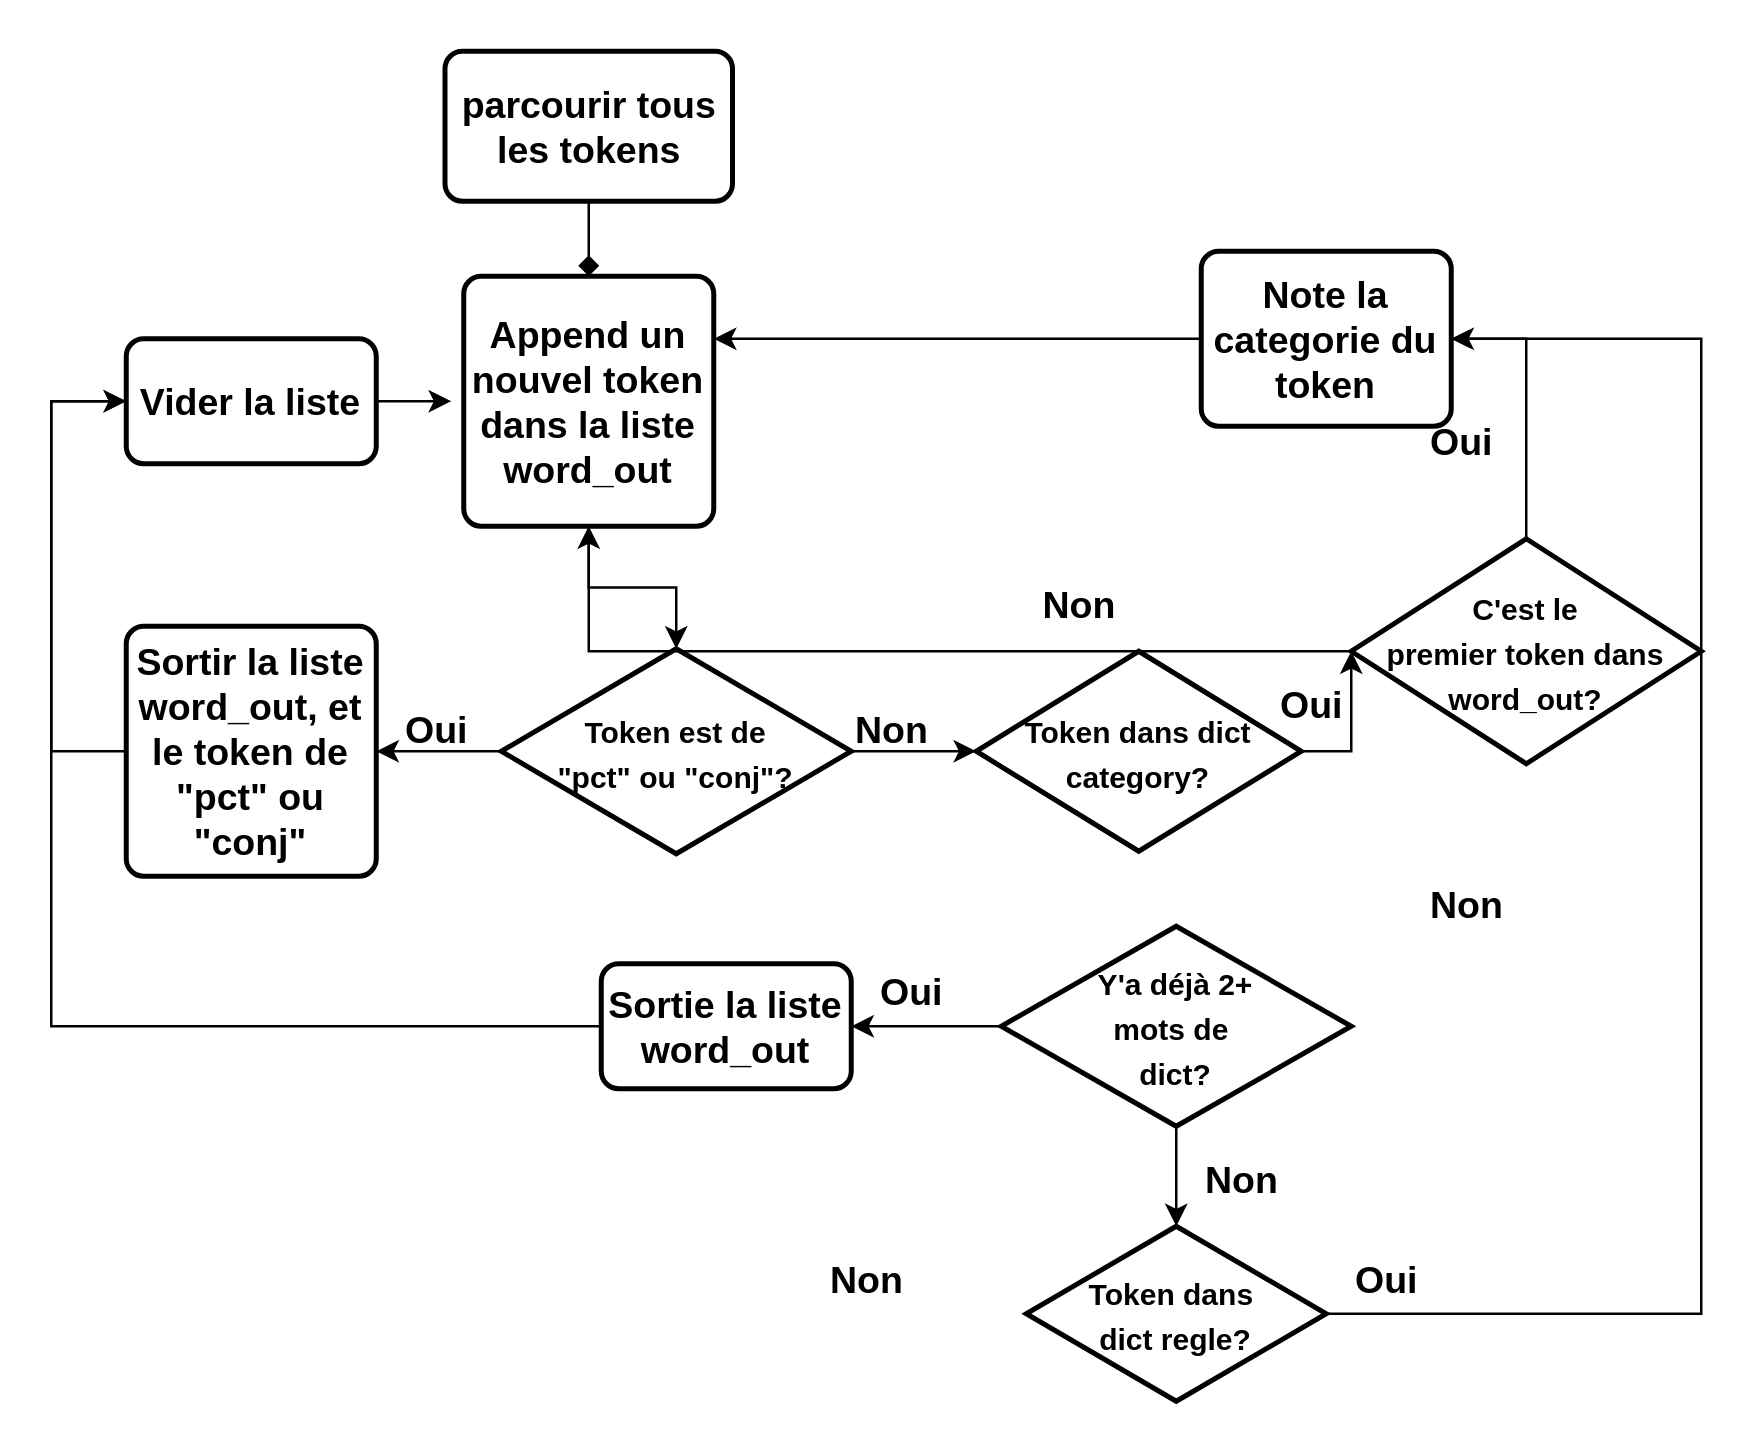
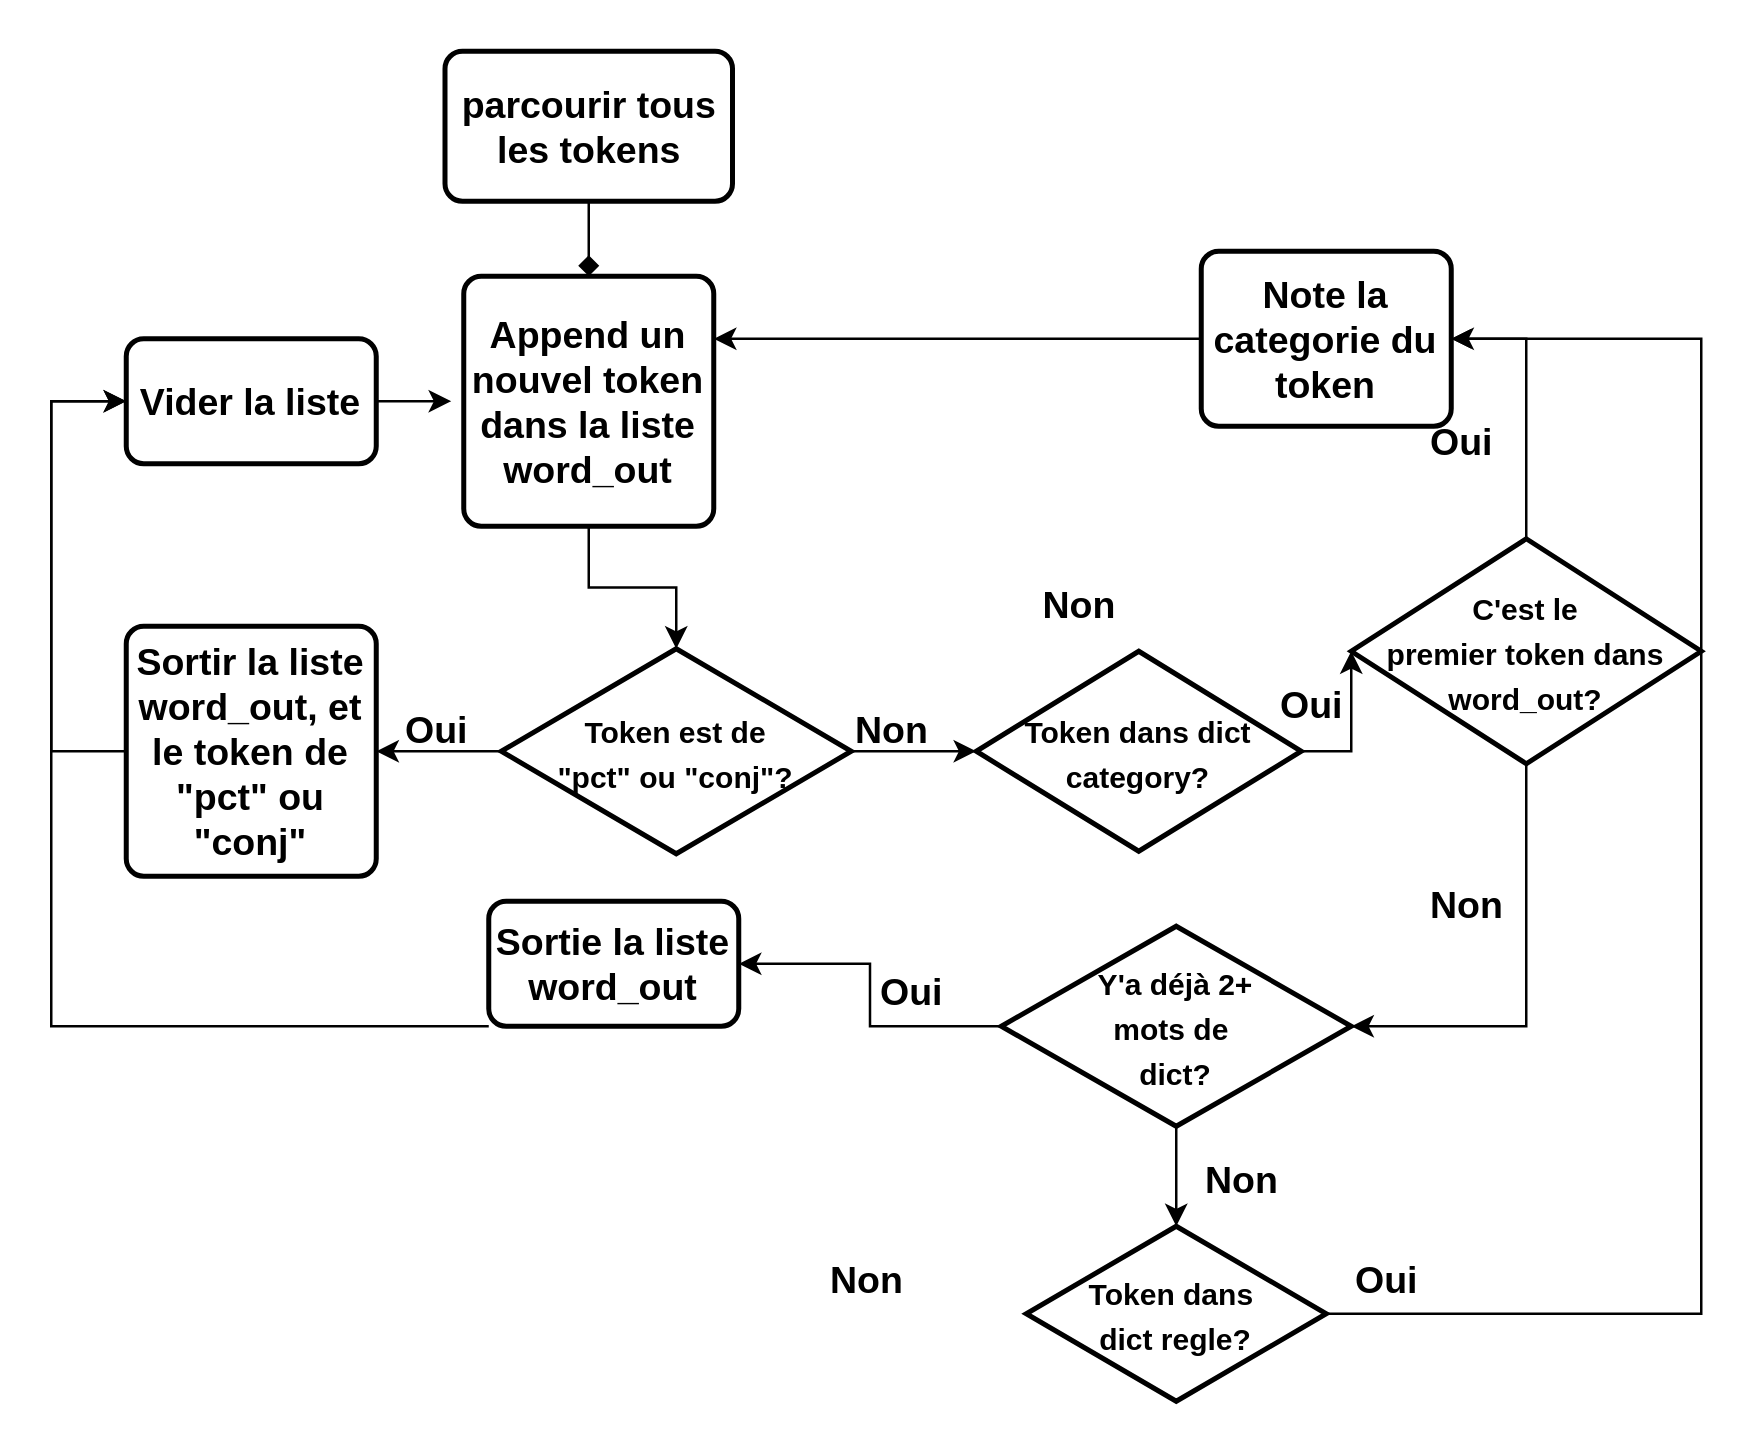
(913, 651) -> (1526, 974)
(726, 1026) -> (614, 964)
